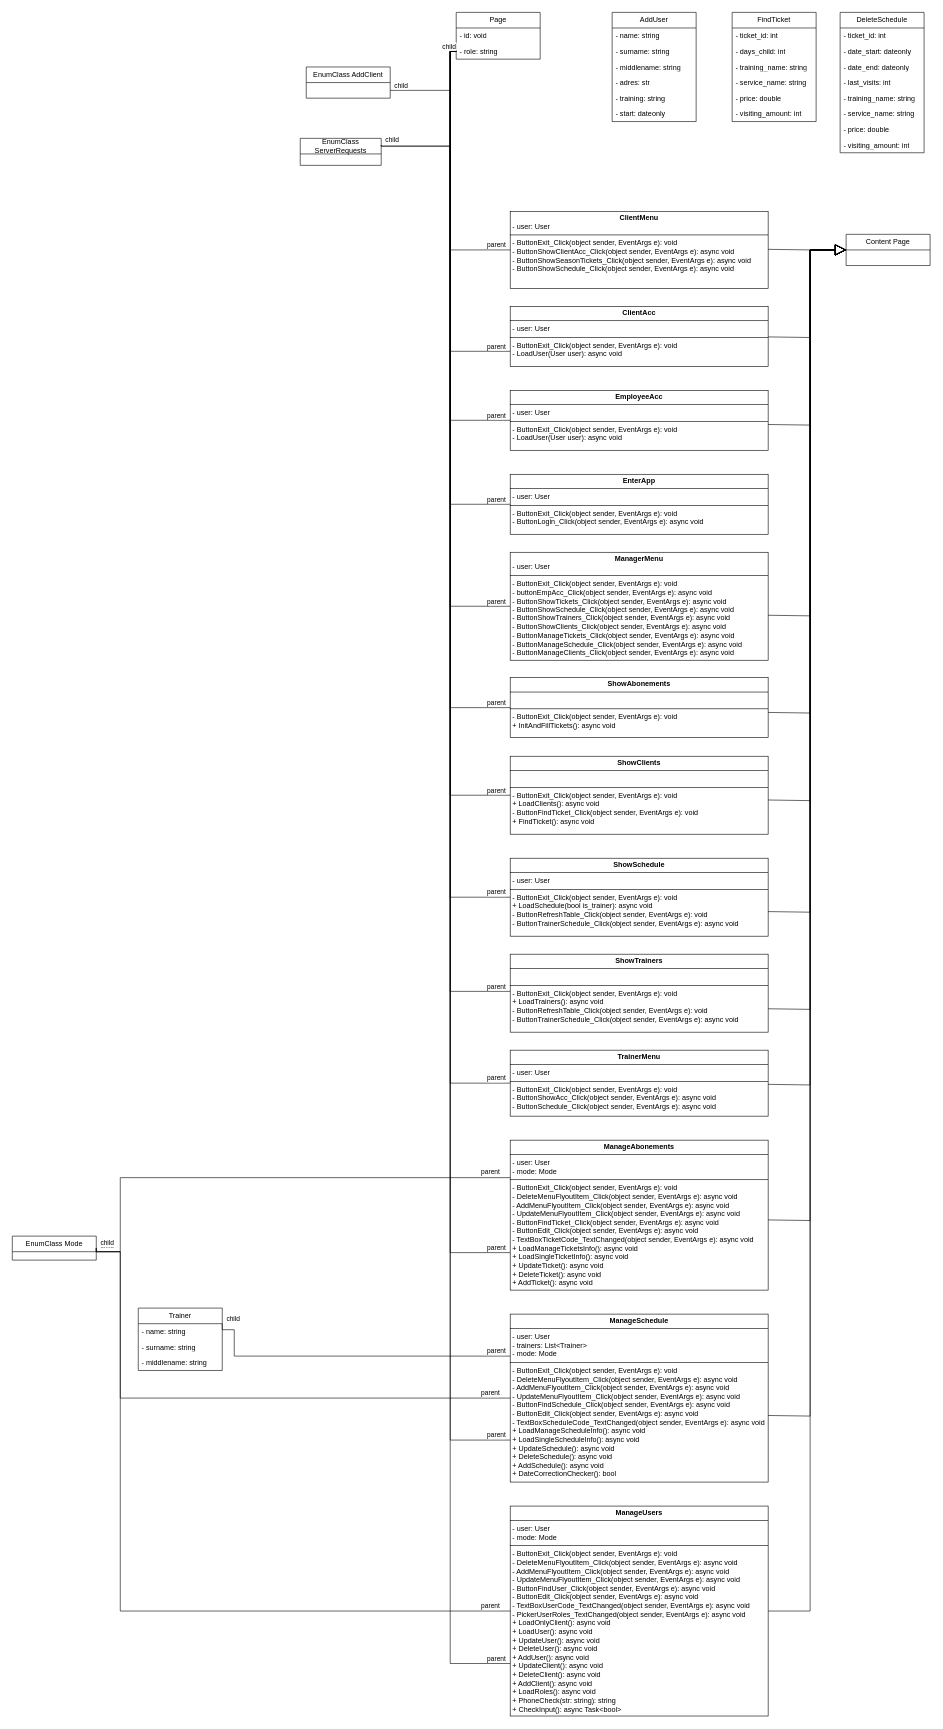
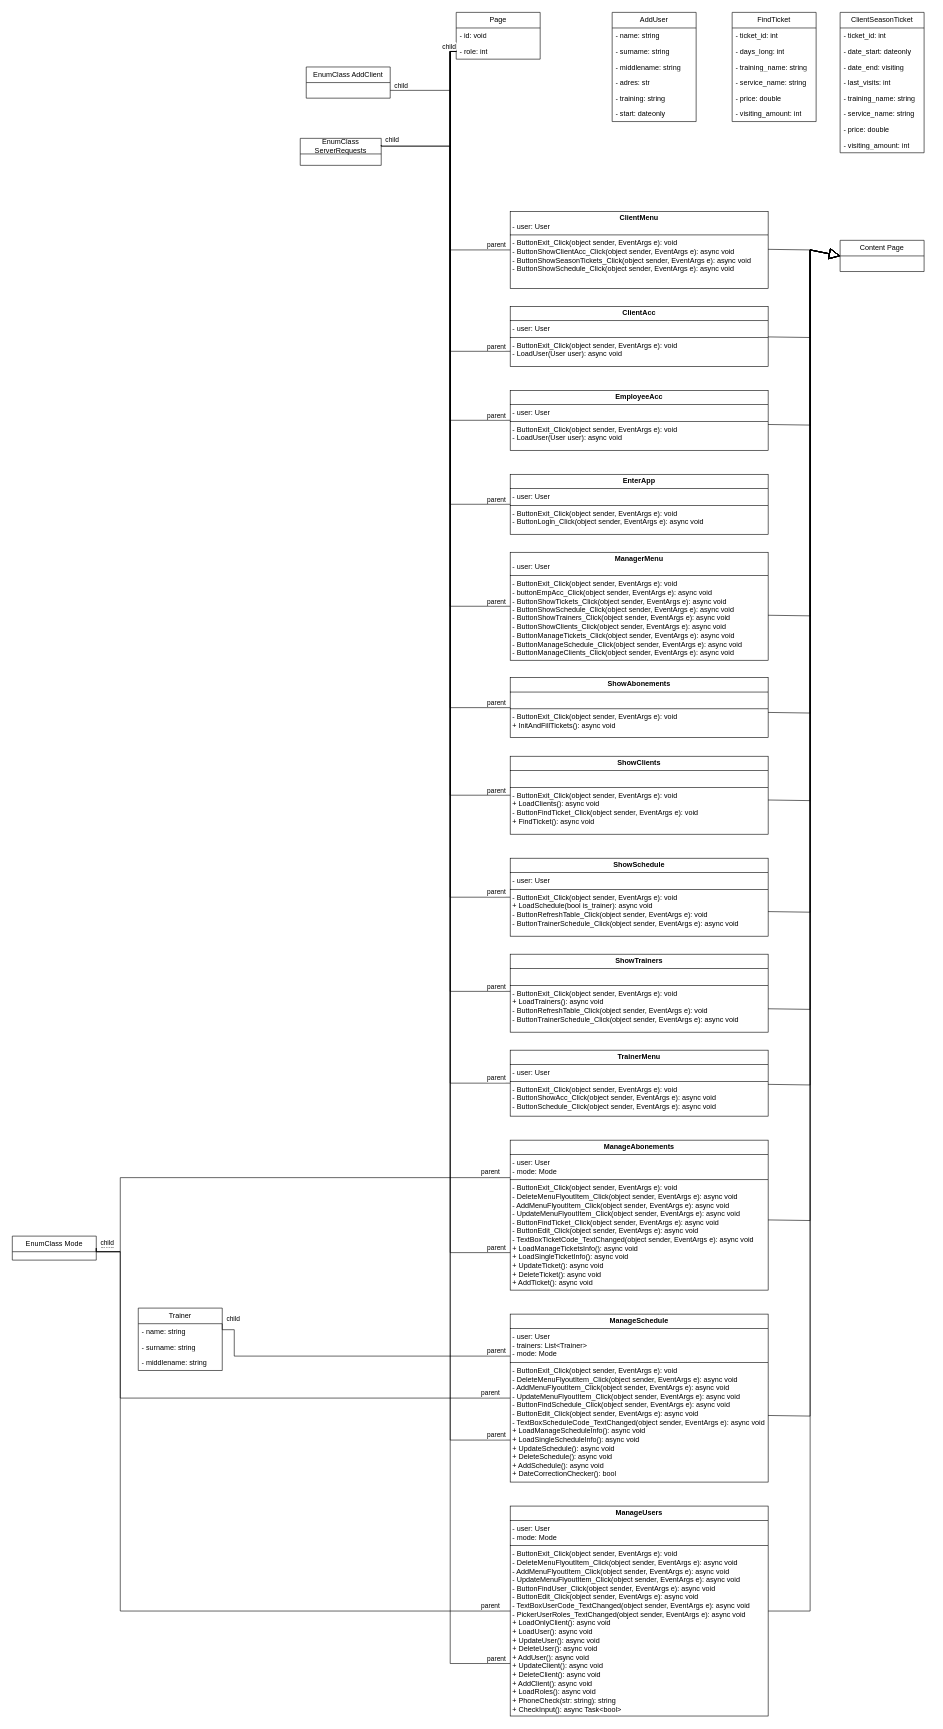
(882, 20) -> (882, 20)
(483, 52) -> (477, 52)
(765, 52) -> (763, 52)
(880, 68) -> (879, 68)
(888, 250) -> (882, 256)
